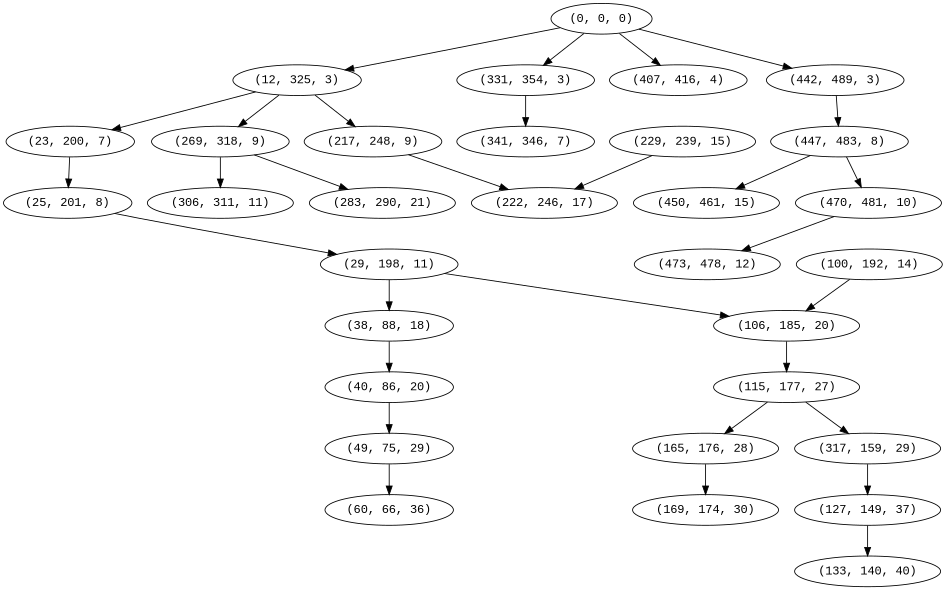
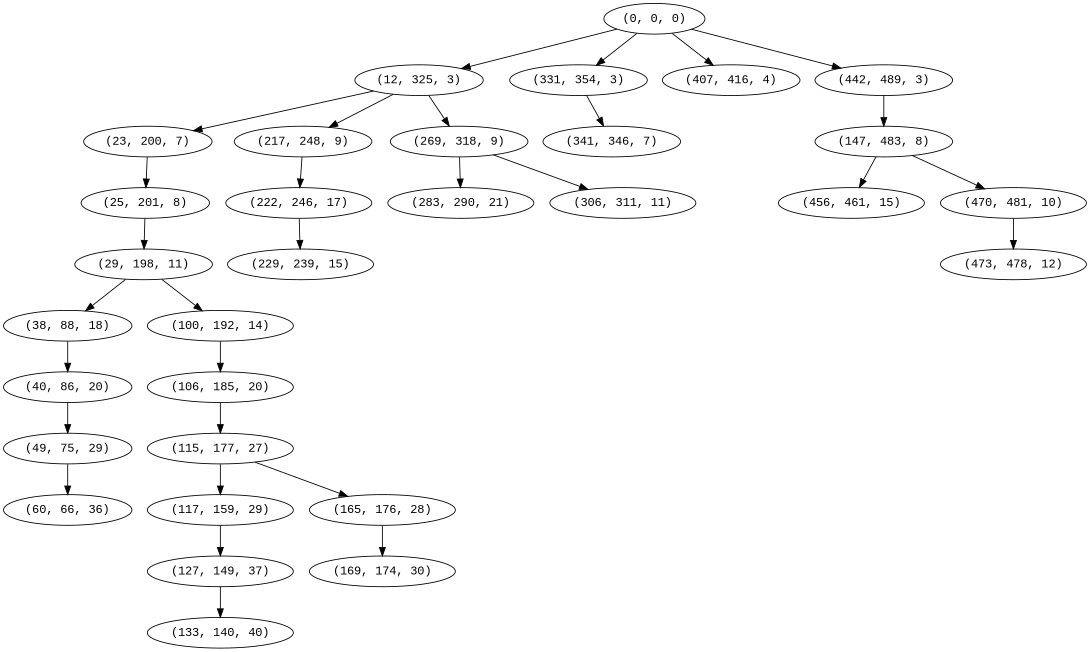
(839, 142) -> (884, 142)
(617, 171) -> (300, 229)
(706, 203) -> (851, 203)
(582, 294) -> (179, 292)
(868, 449) -> (220, 510)
